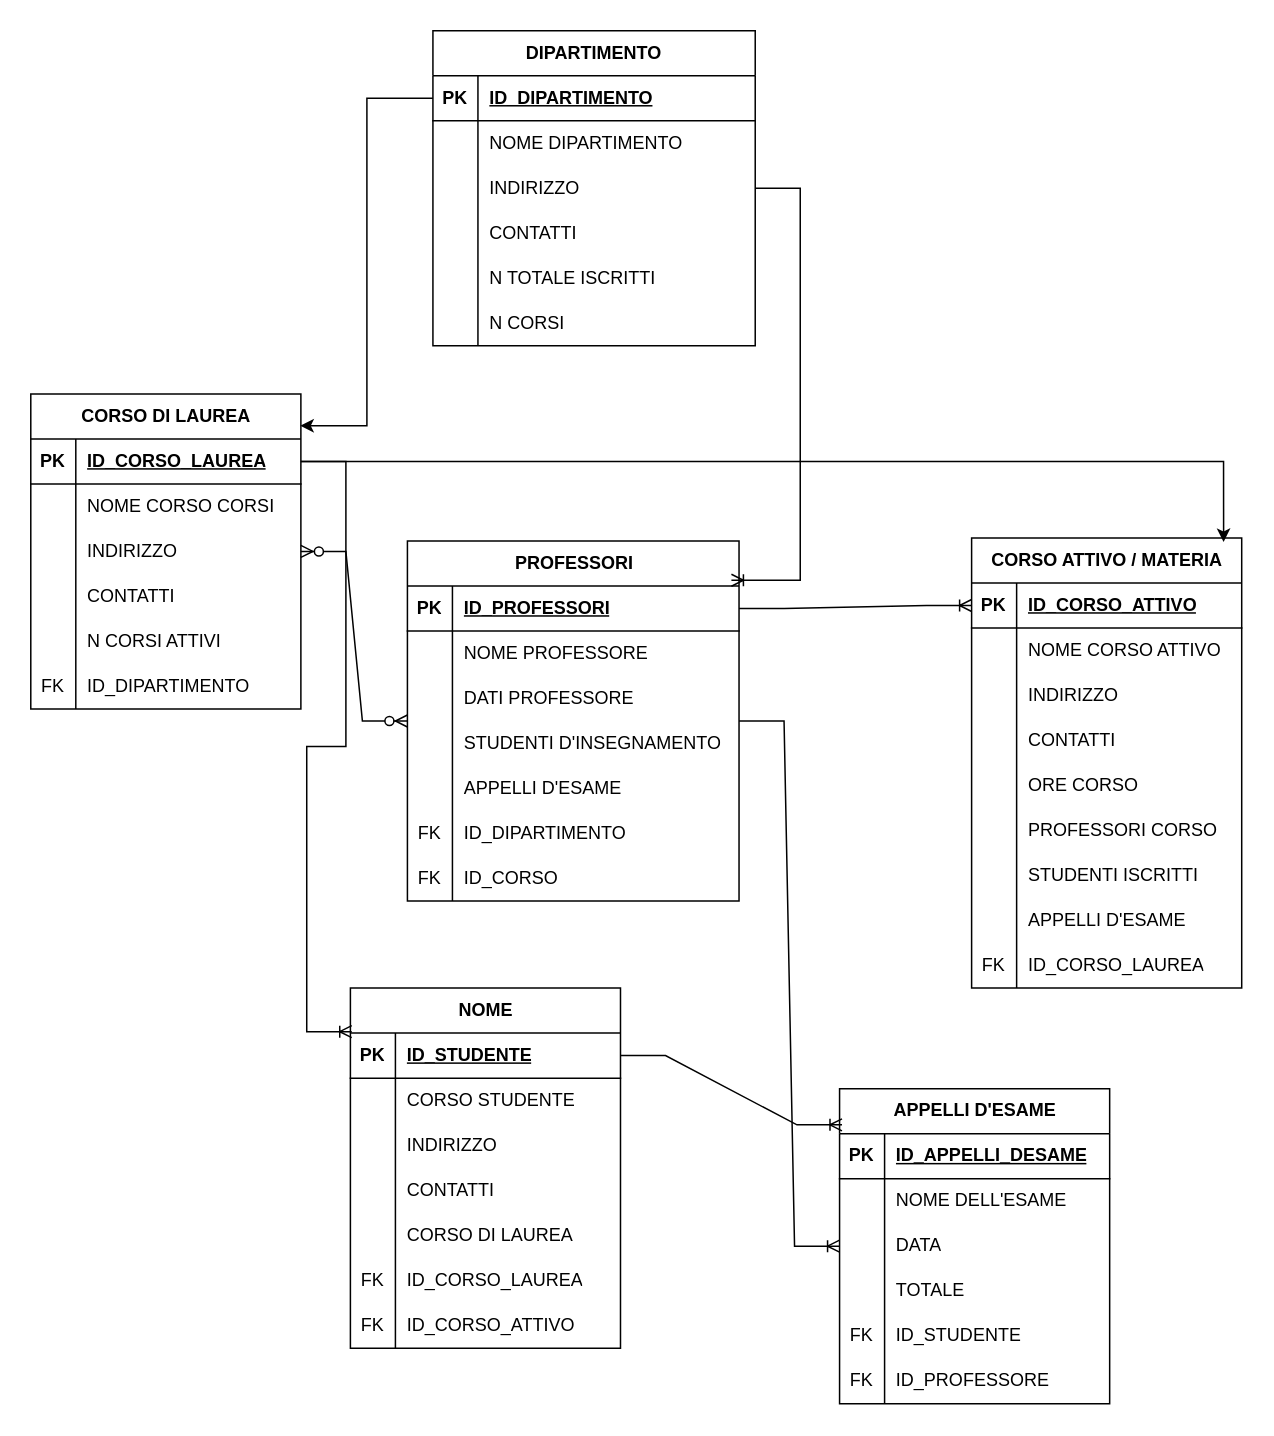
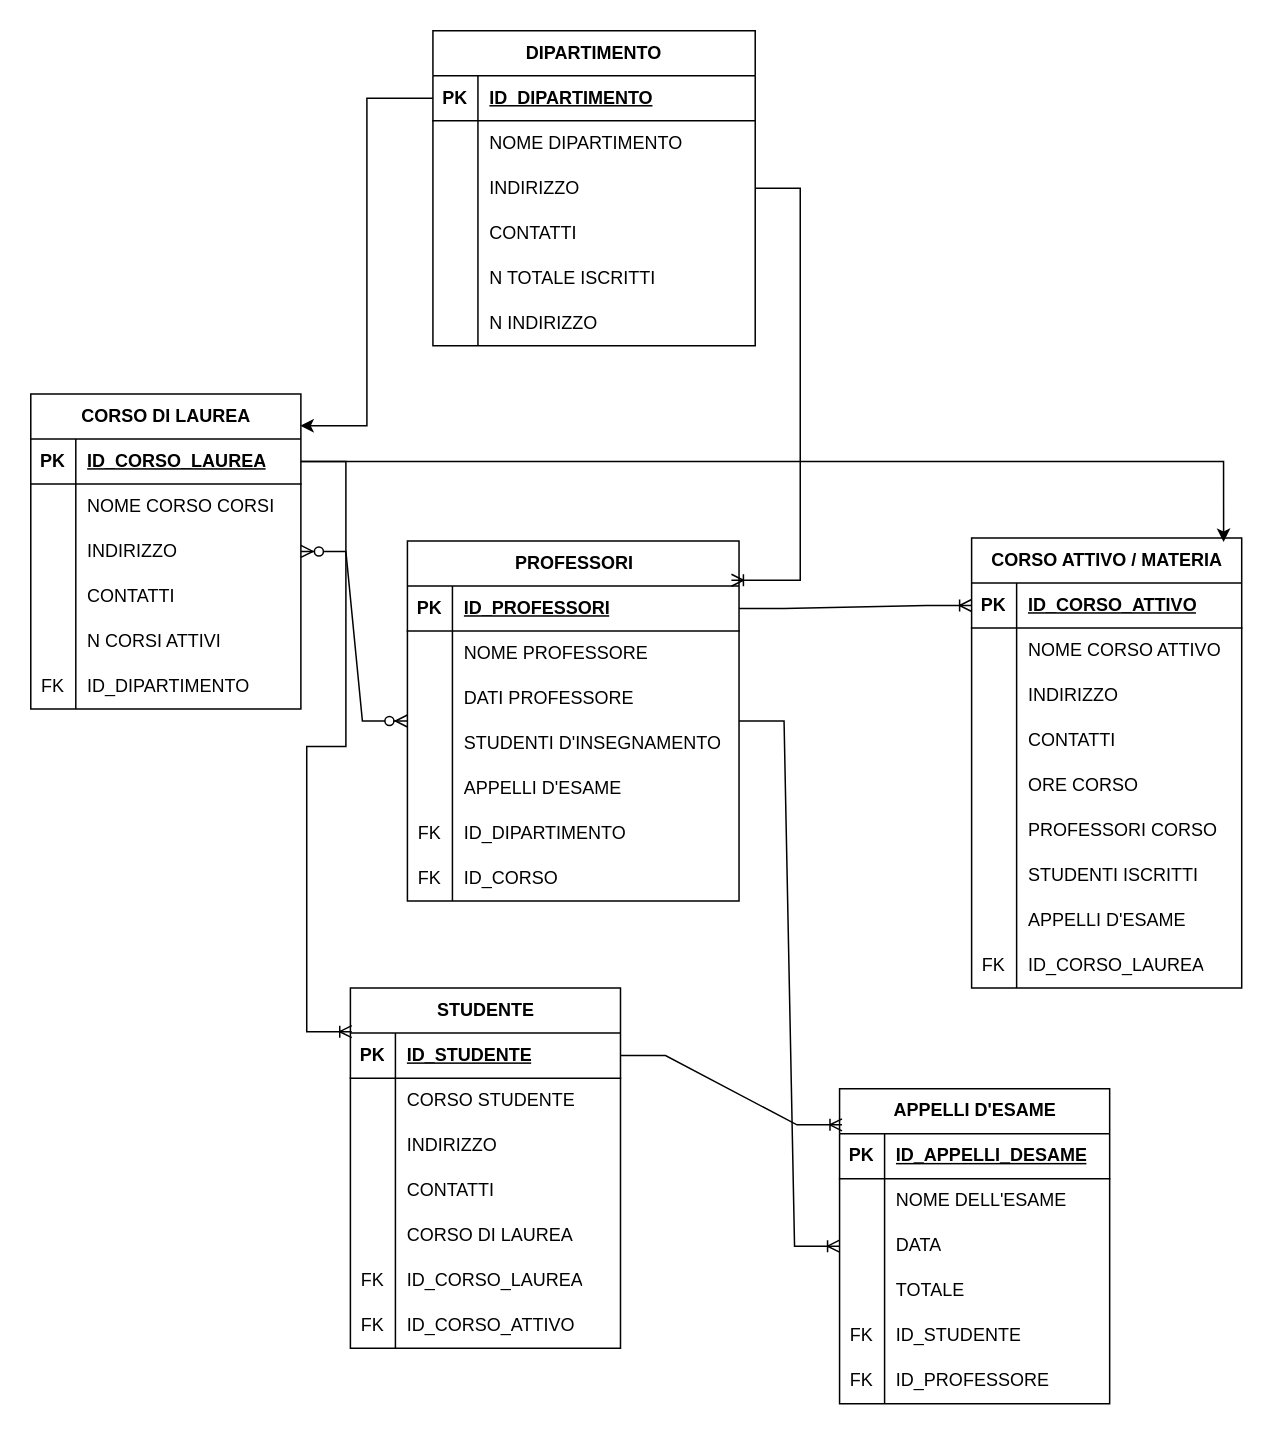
(523, 323) -> (543, 323)
(486, 1010) -> (486, 1010)
